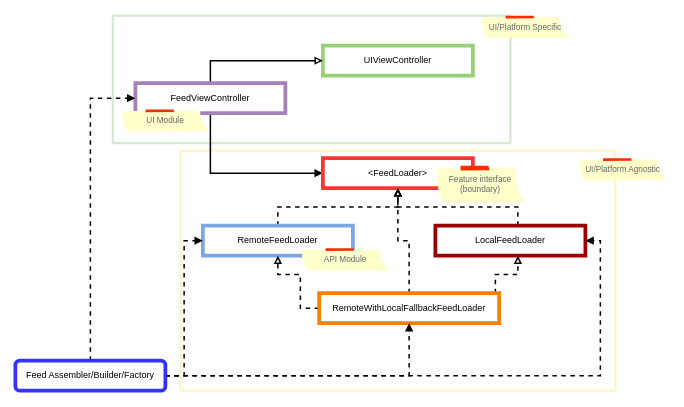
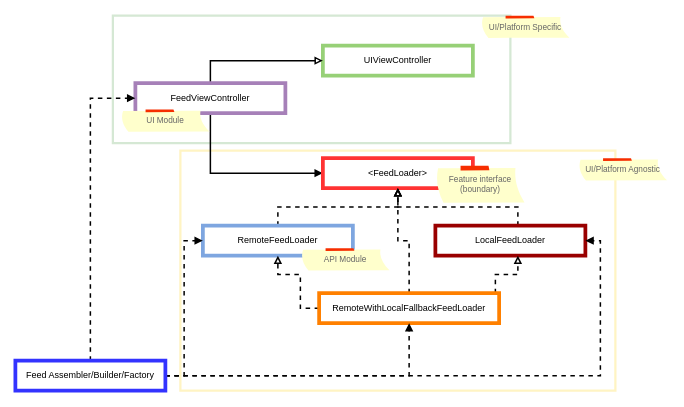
(90, 375) -> (90, 375)
